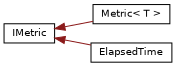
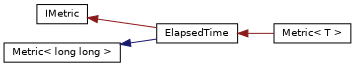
(79, 24) -> (261, 33)
none -> (62, 53)
